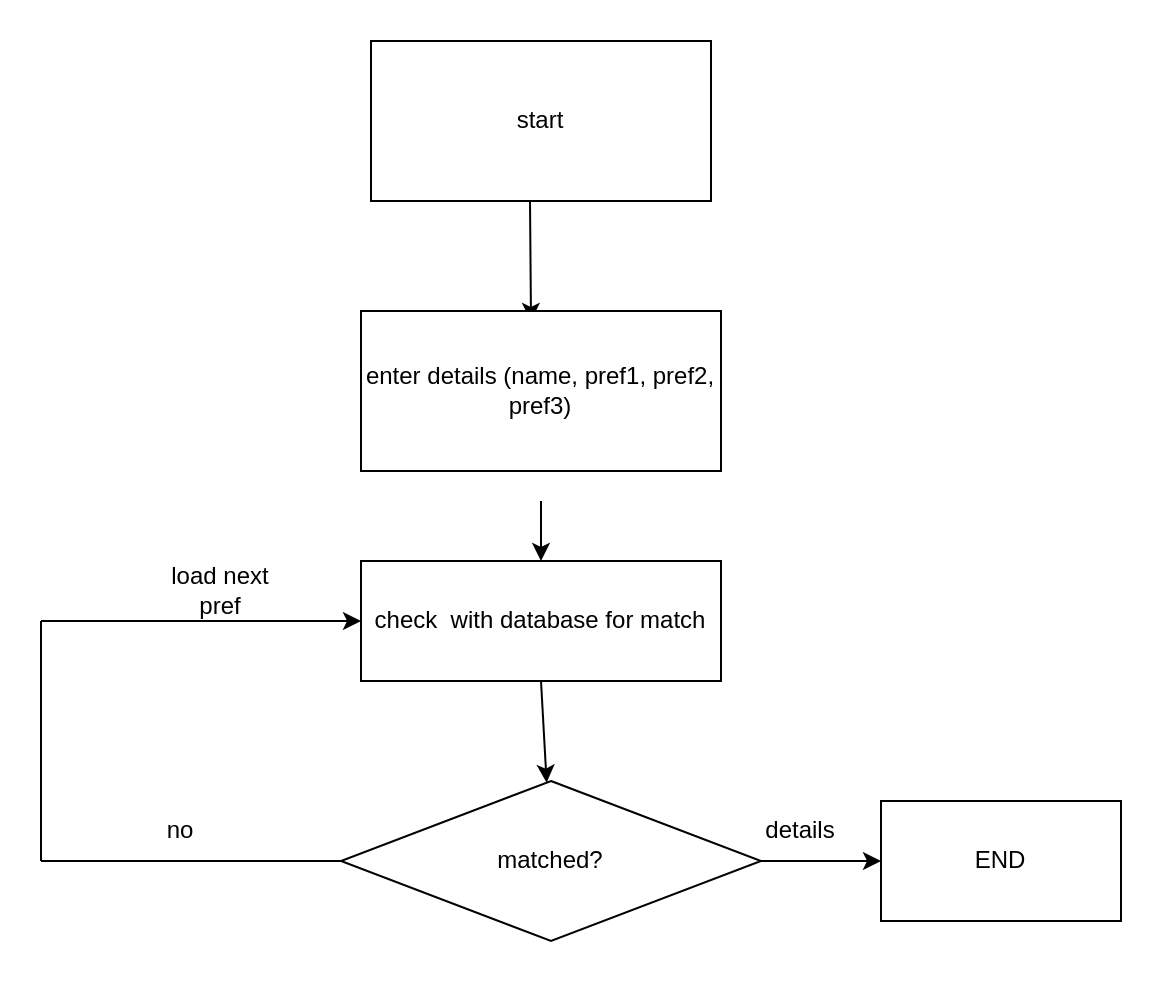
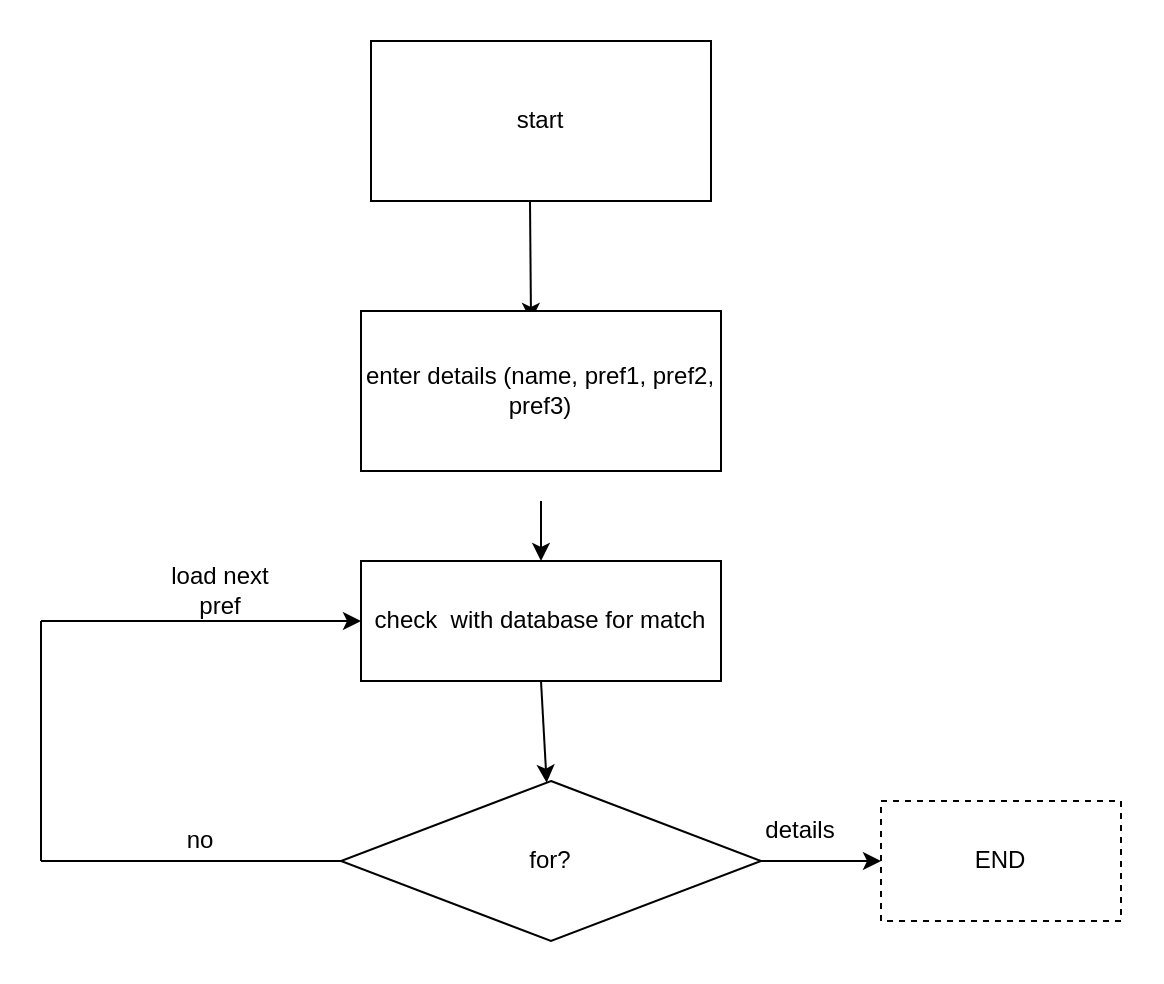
(181, 831) -> (201, 841)
(551, 861) -> (551, 861)
(1001, 861) -> (1001, 861)
